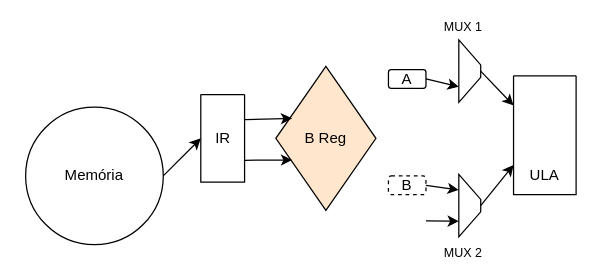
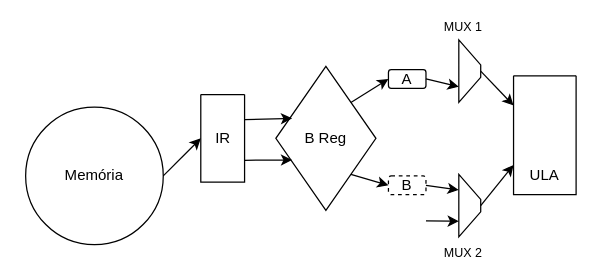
none -> (366, 93)
(326, 138) -> (326, 138)
none -> (365, 178)
